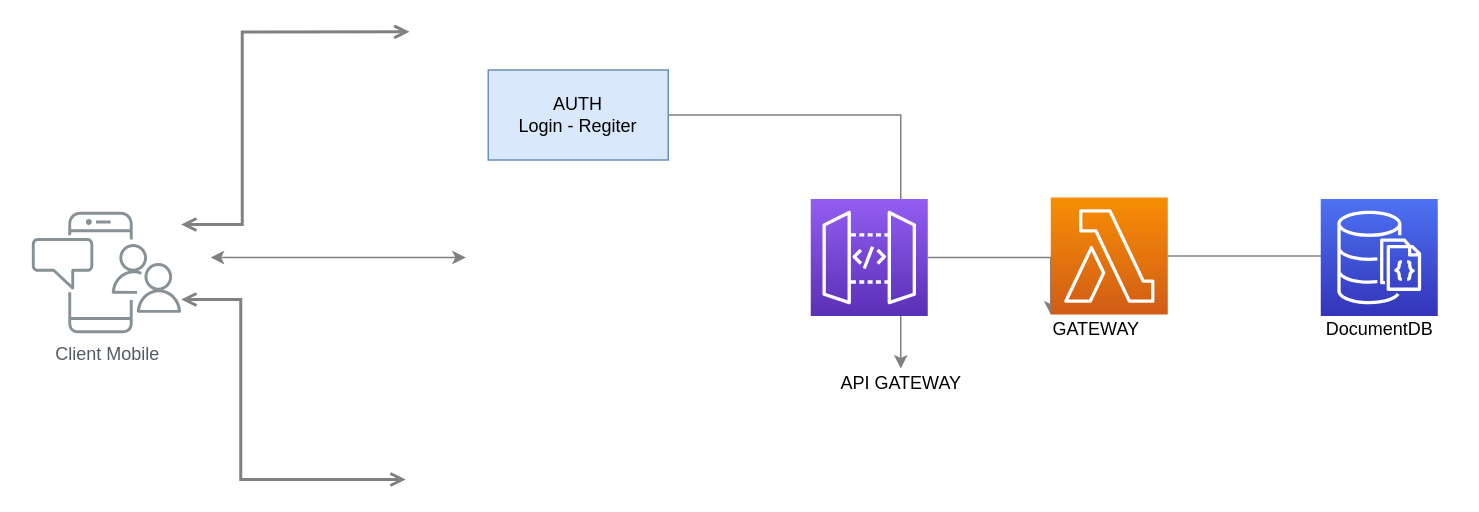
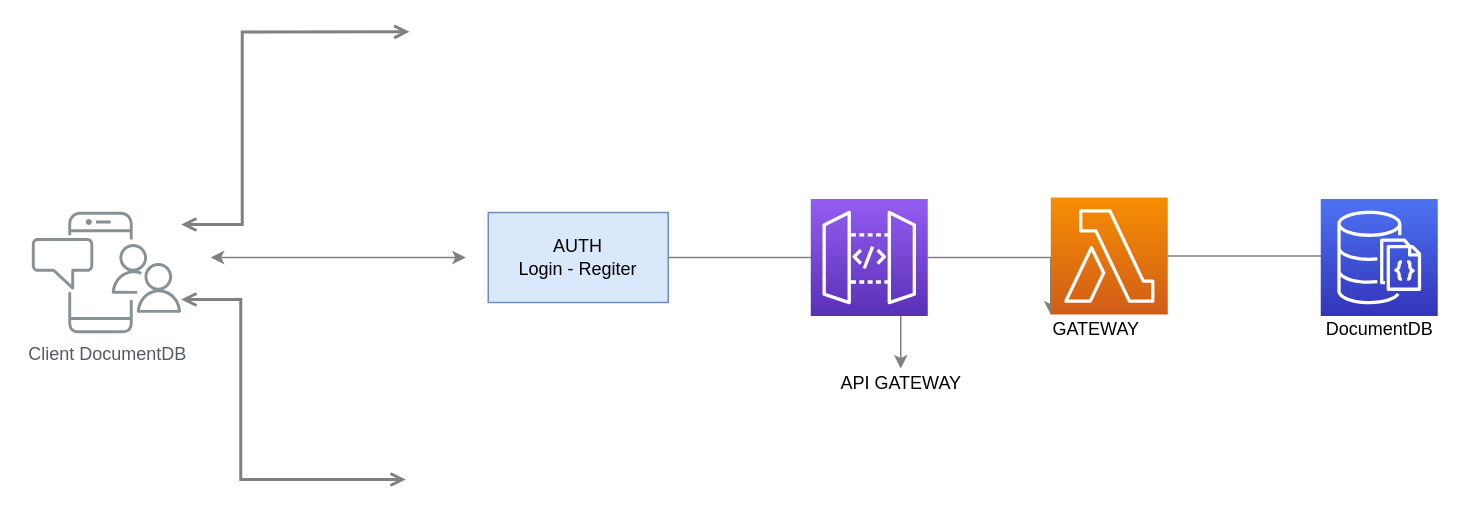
(578, 115) -> (578, 257)
(108, 355) -> (108, 355)
